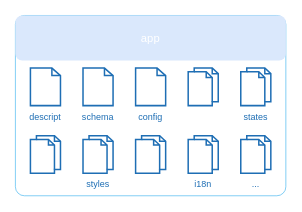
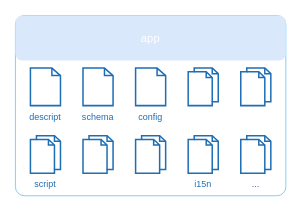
(255, 117) -> none
none -> (45, 184)
(98, 184) -> none
(203, 184) -> (203, 184)
